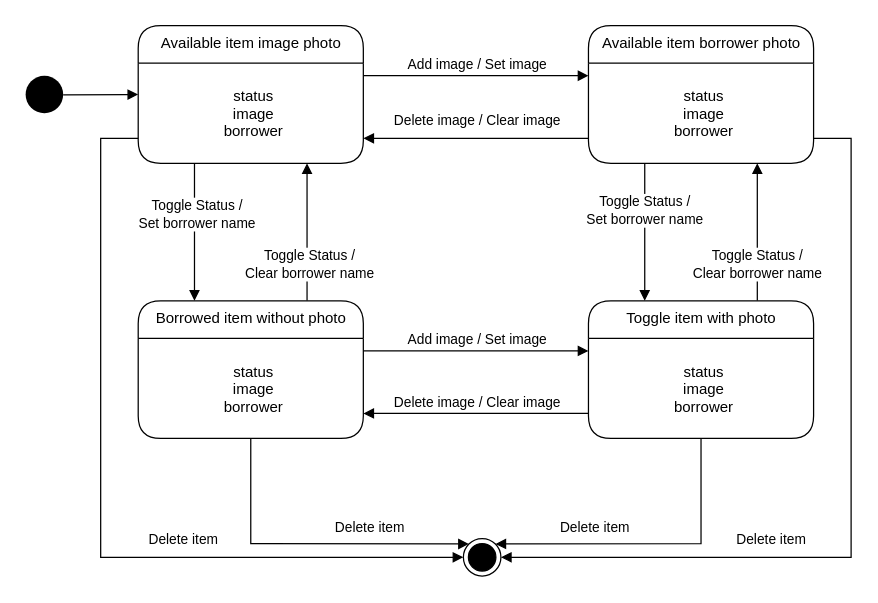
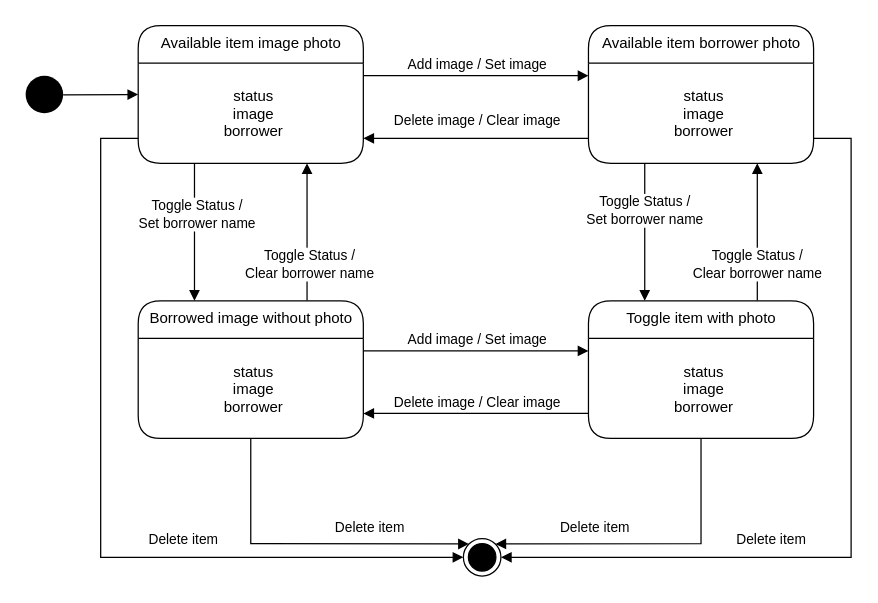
(251, 318) -> (251, 318)
